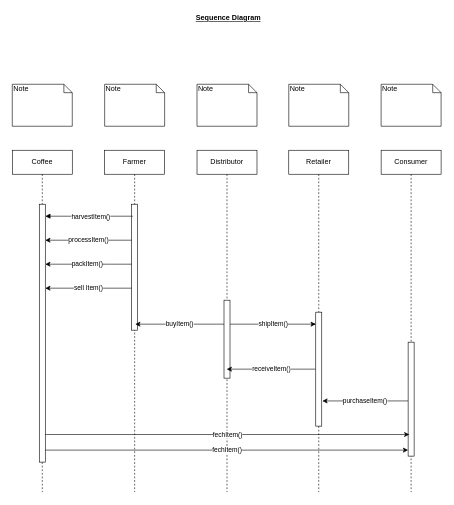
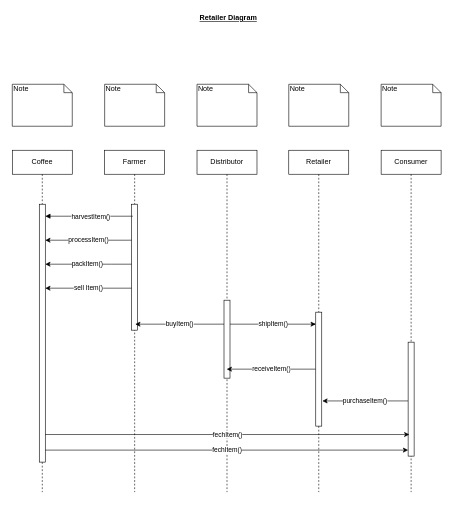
(229, 18) -> (229, 18)
